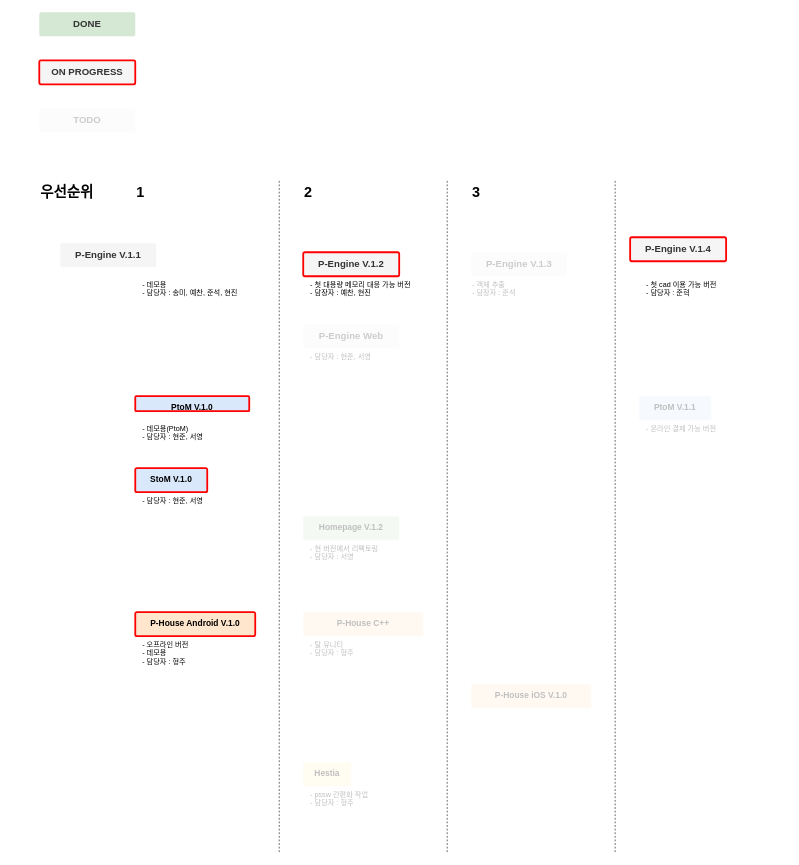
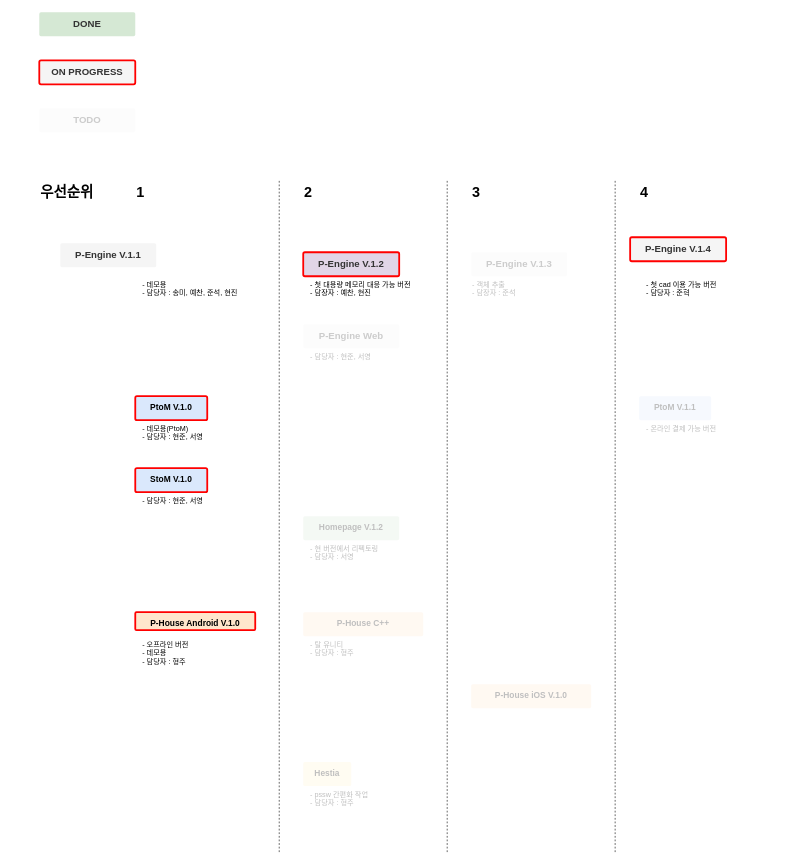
none -> (705, 189)
(351, 264) -> (351, 264)
(192, 404) -> (171, 408)
(195, 624) -> (195, 621)
